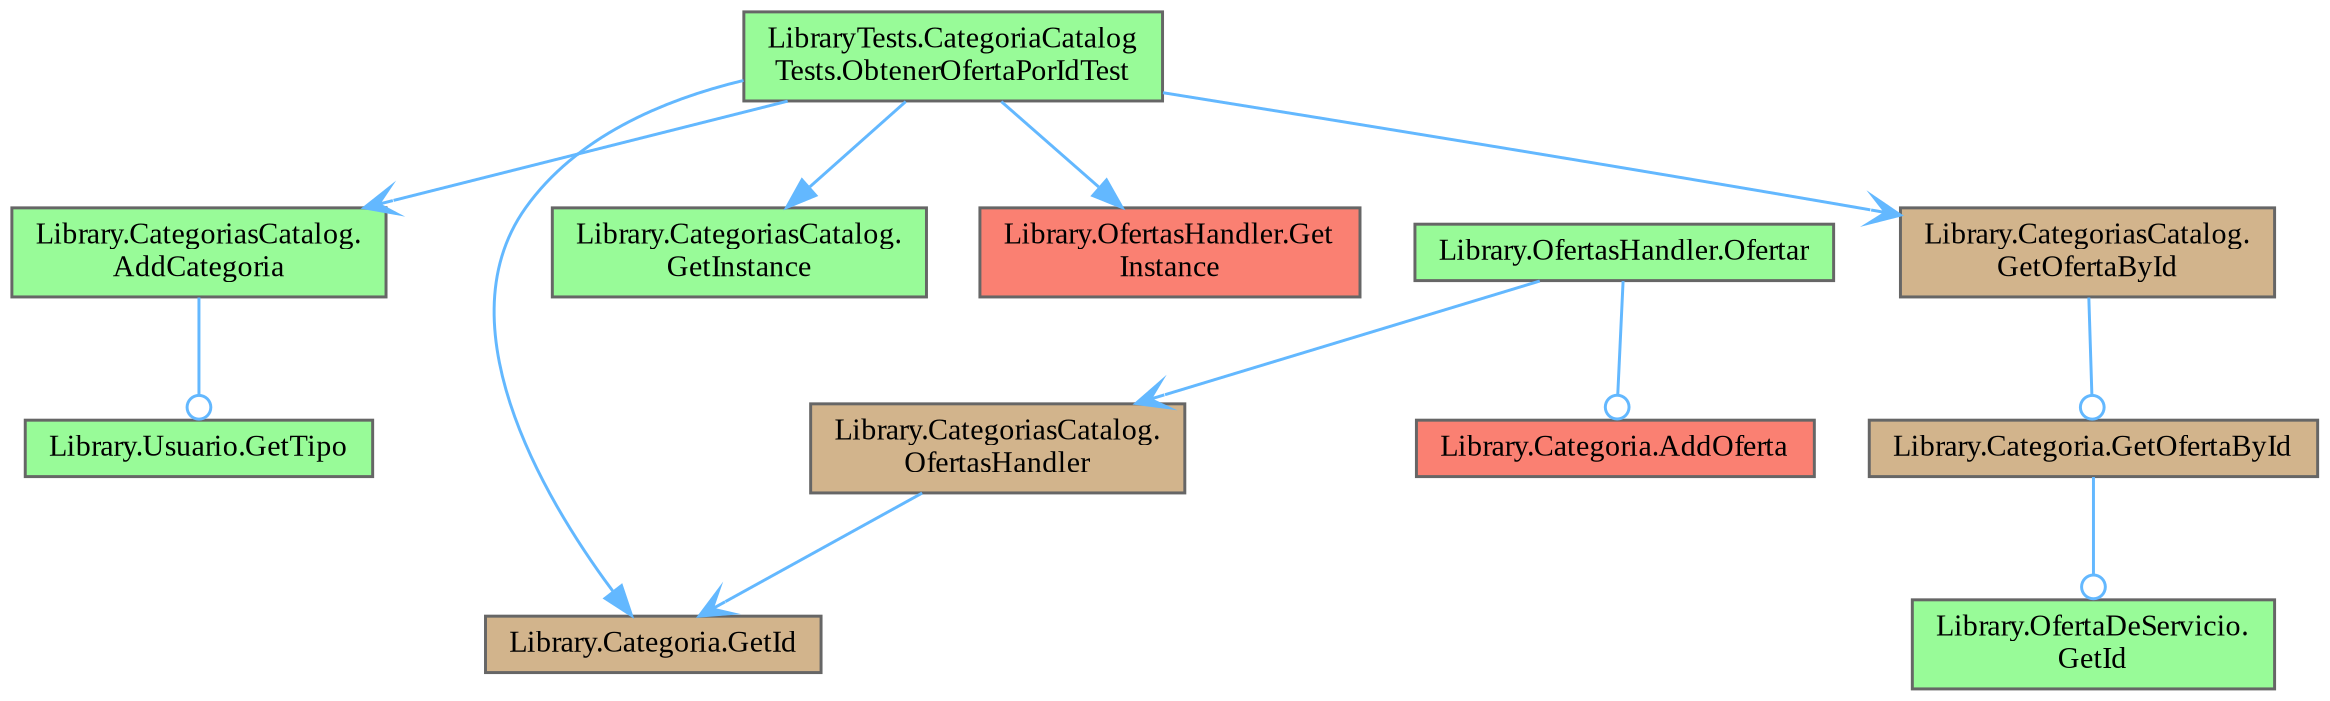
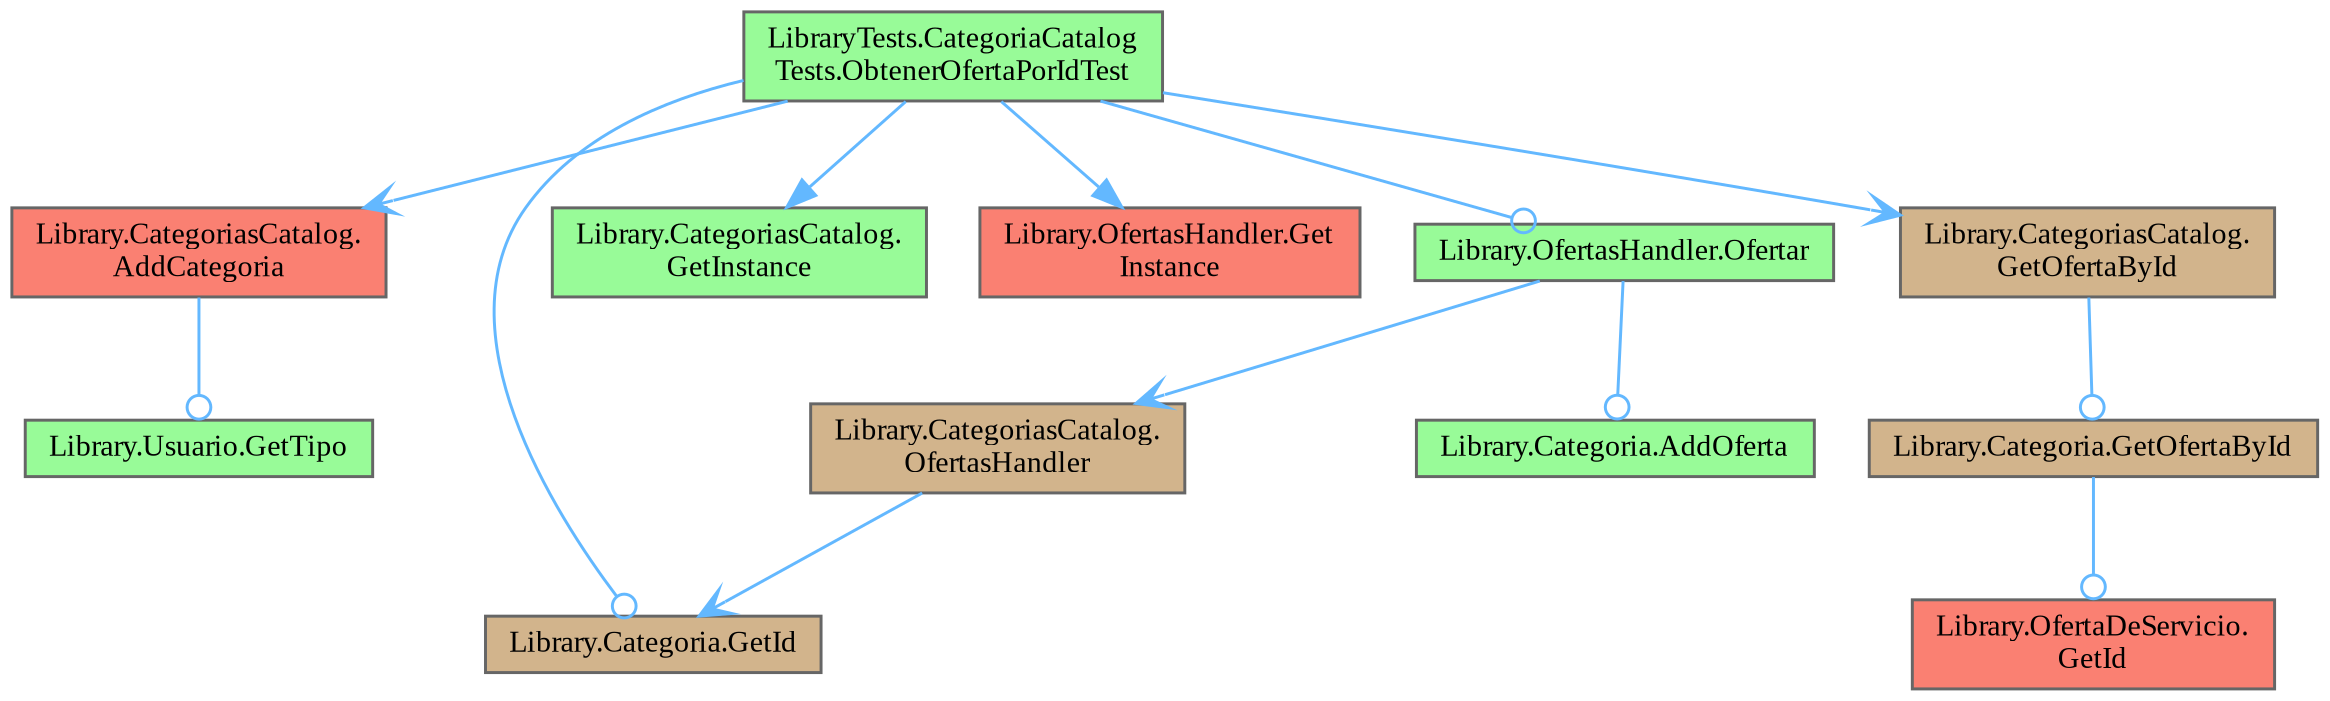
none -> (1306, 159)
(199, 252) -> (199, 252)
(498, 285) -> (498, 285)
(1615, 448) -> (1615, 448)
(2093, 644) -> (2093, 644)
